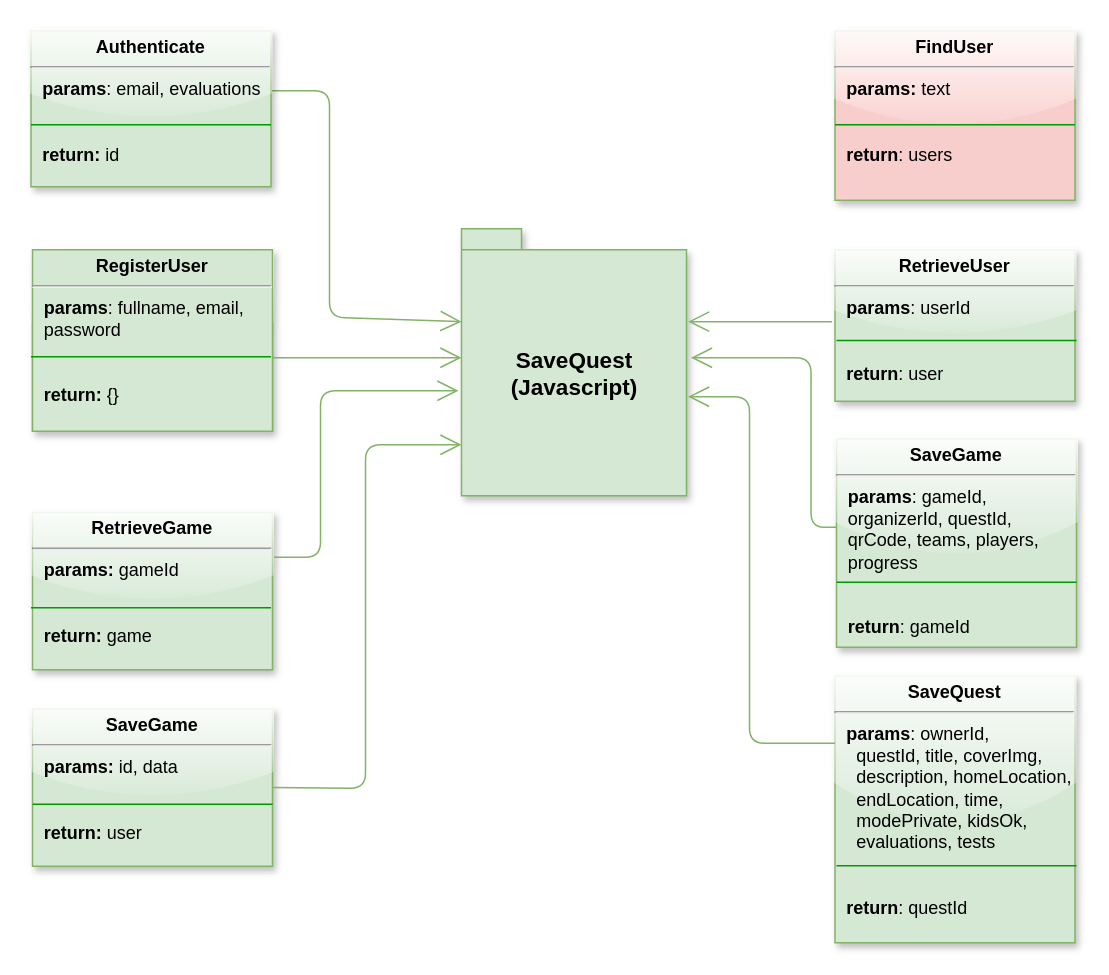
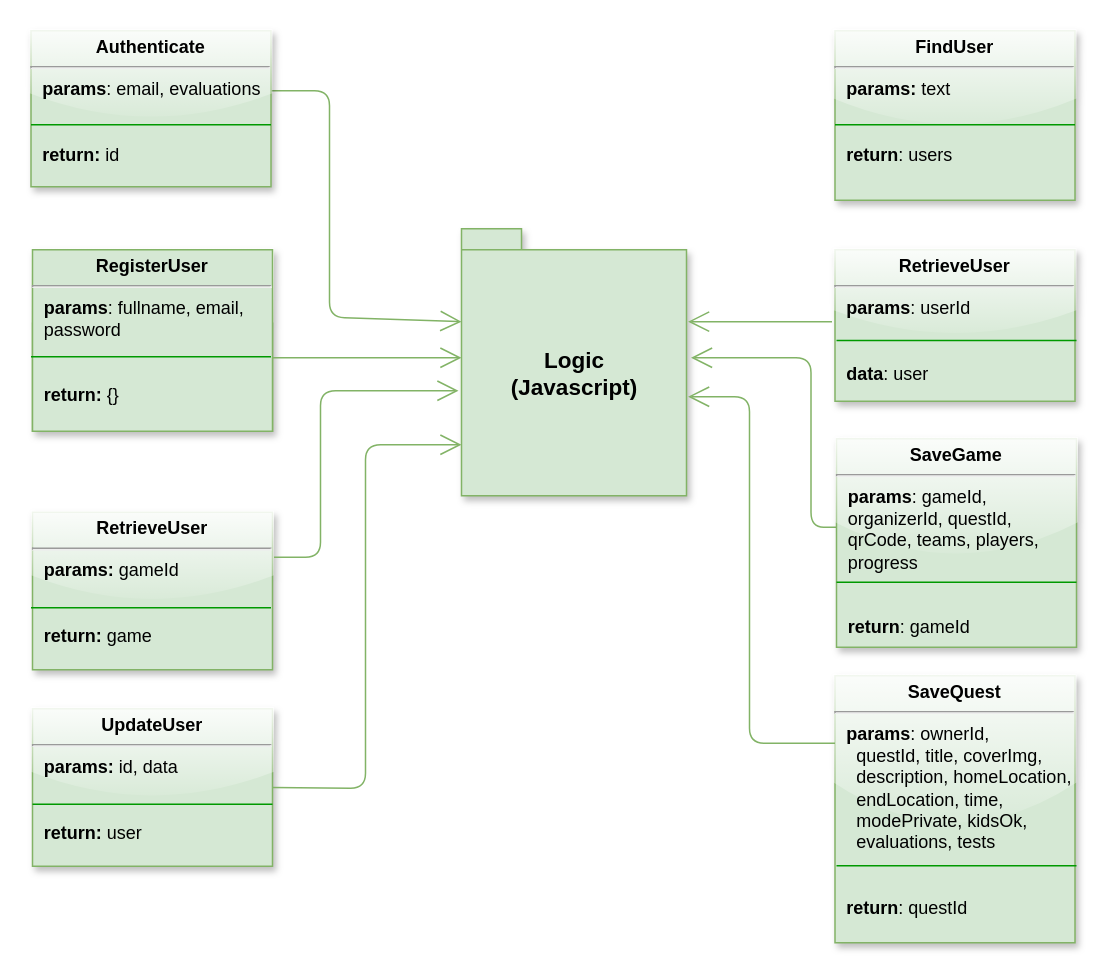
(955, 116) -> (955, 116)
(575, 261) -> (575, 261)
(901, 282) -> (901, 282)
(98, 545) -> (98, 545)
(101, 741) -> (101, 741)
